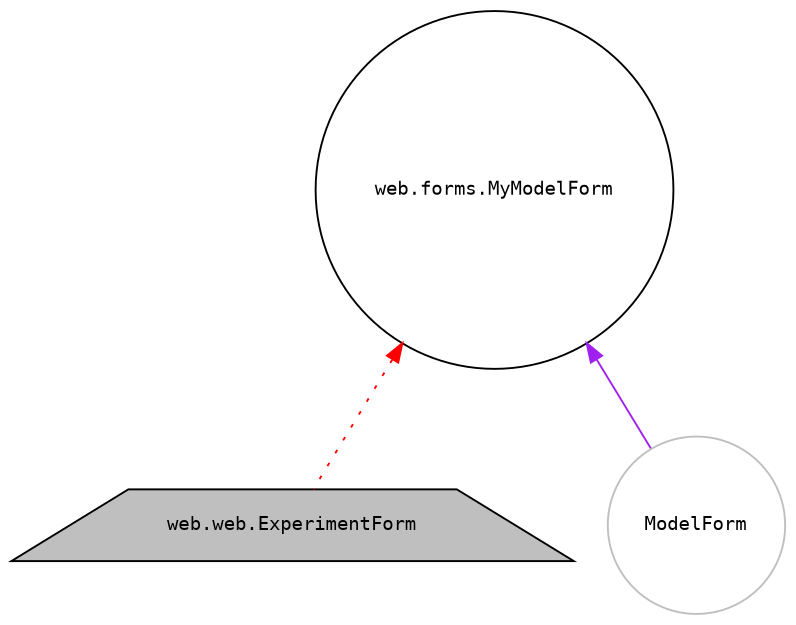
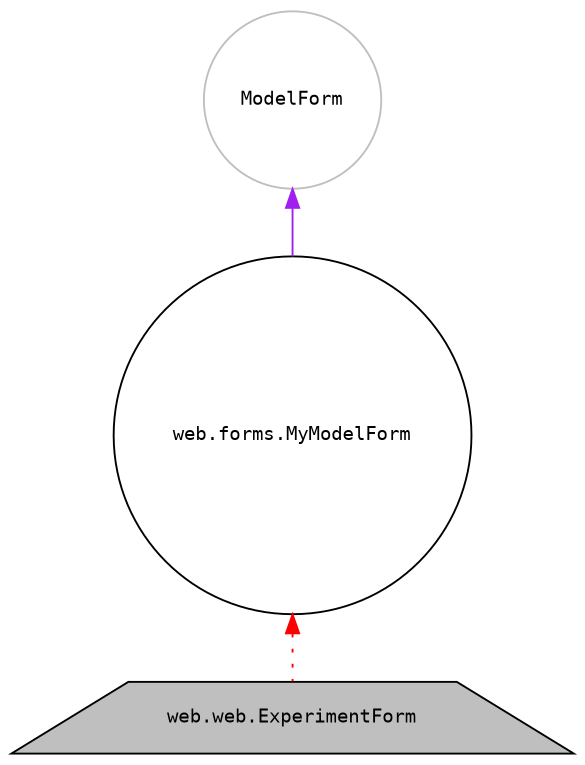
(624, 404) -> (293, 232)
